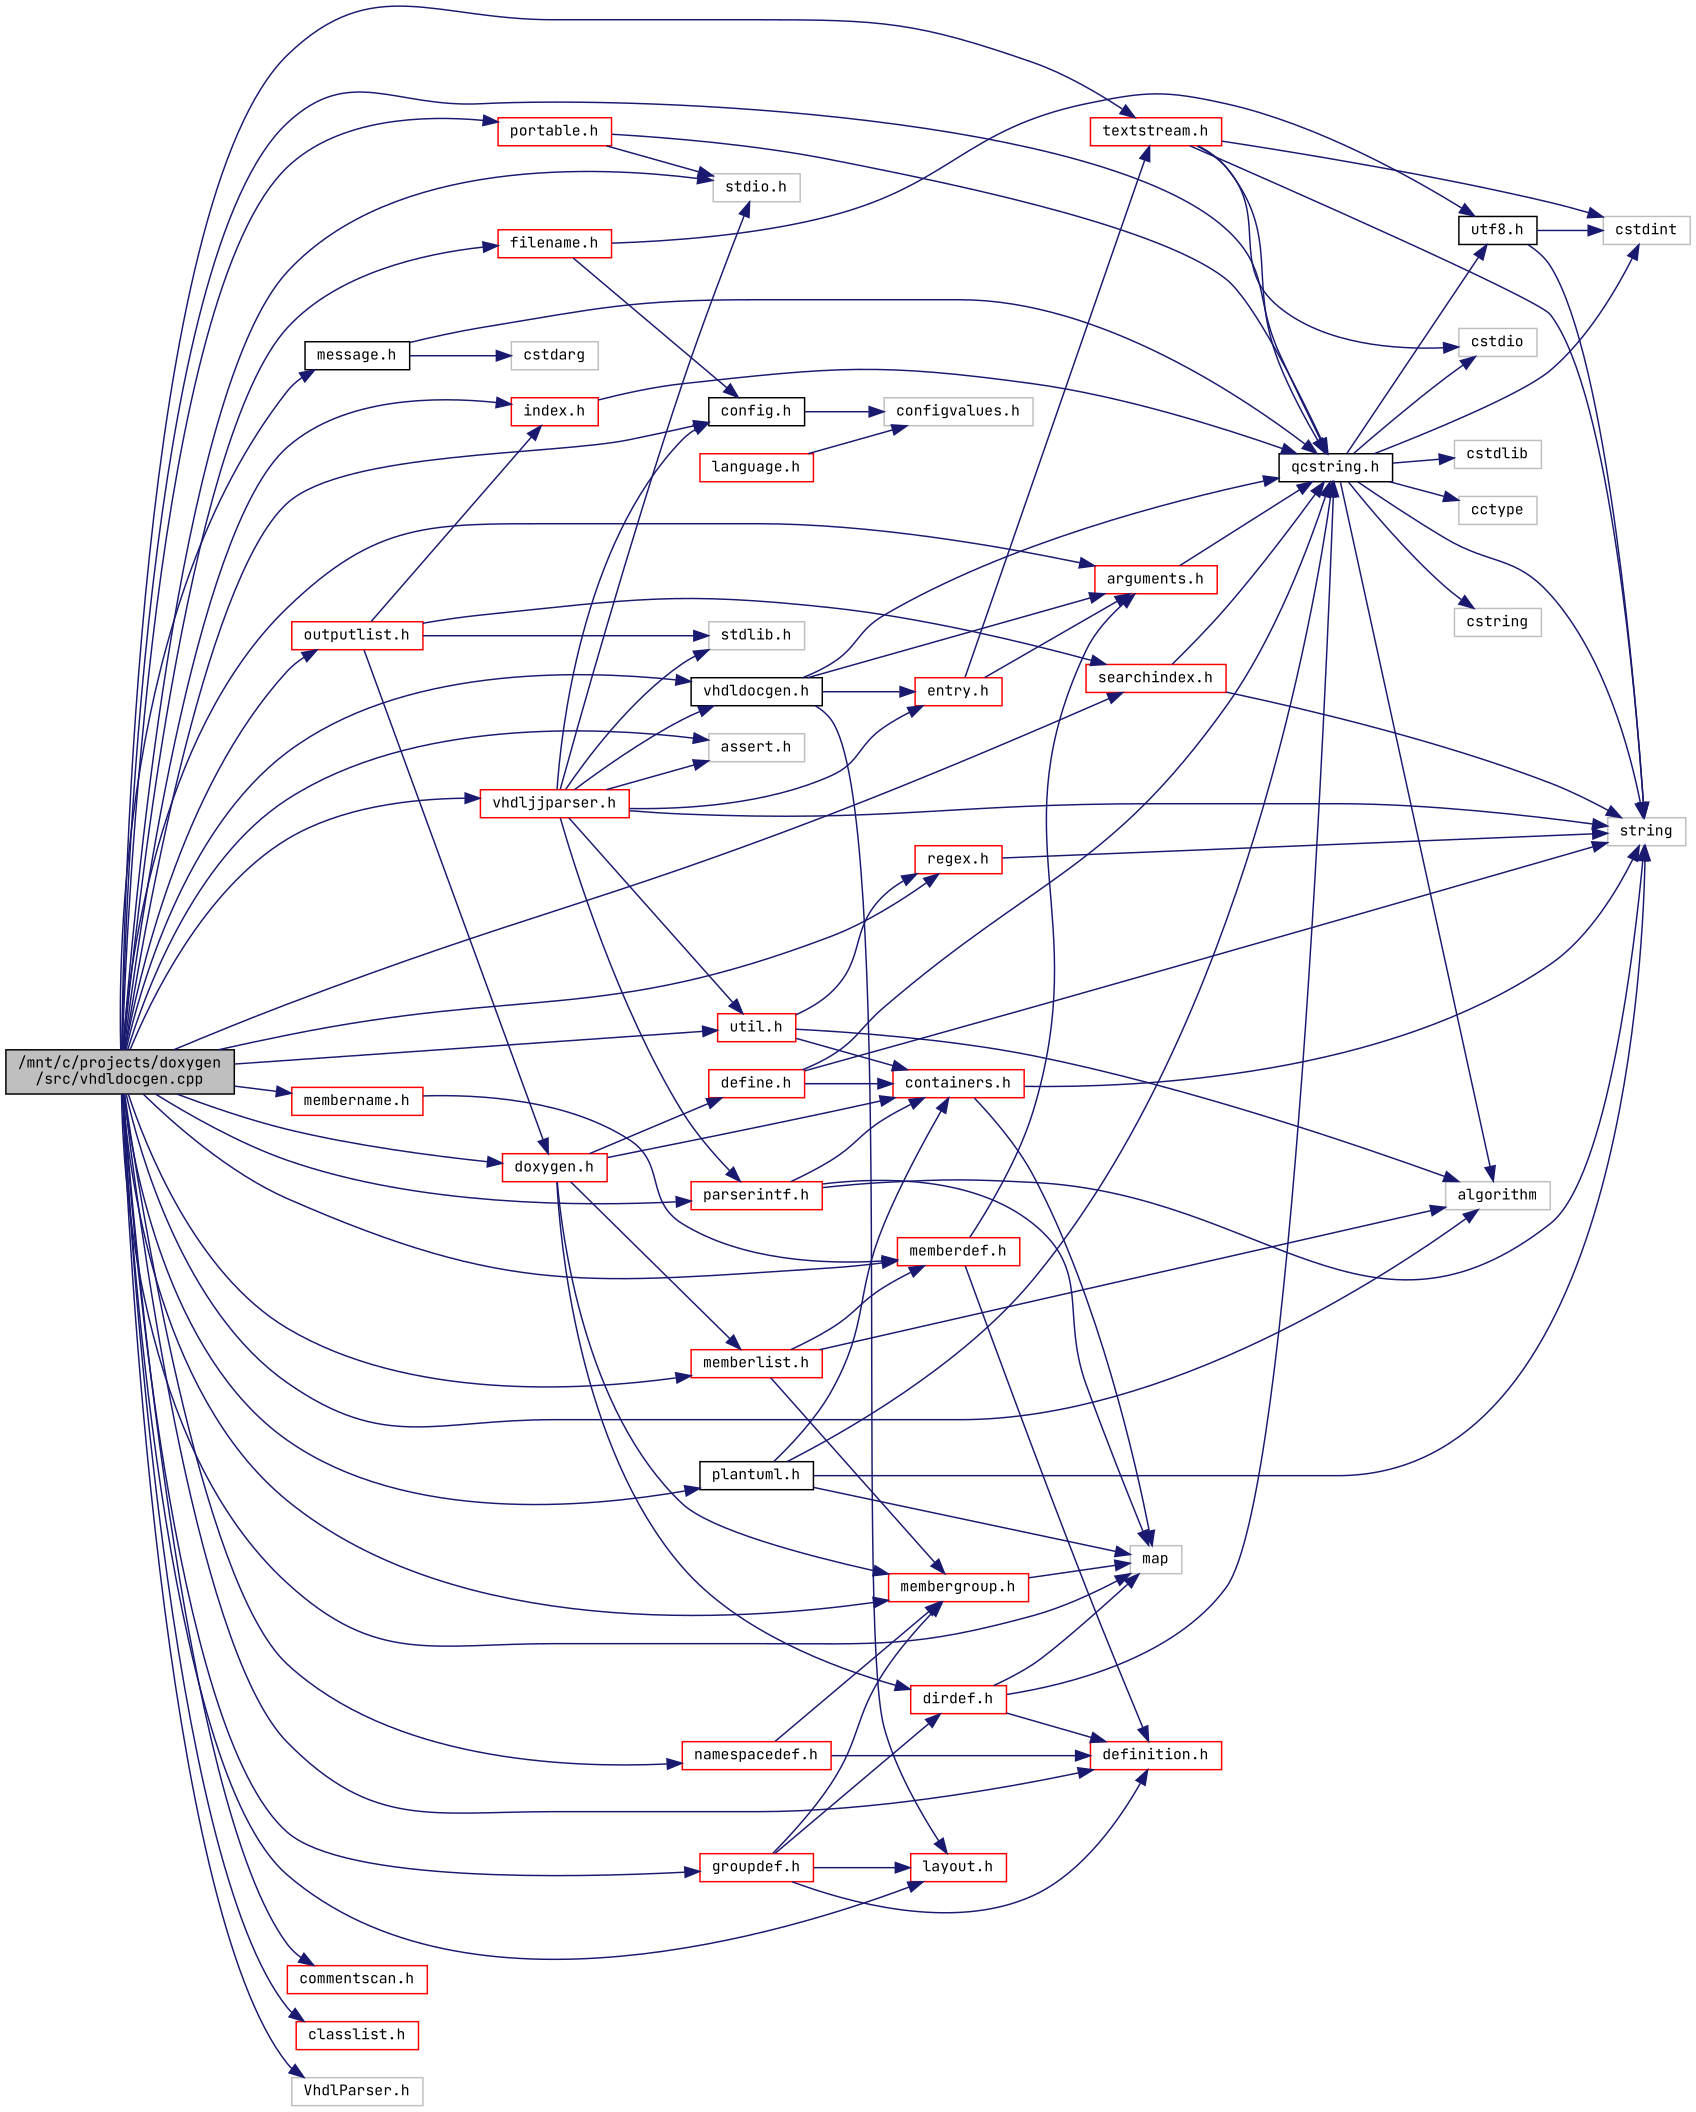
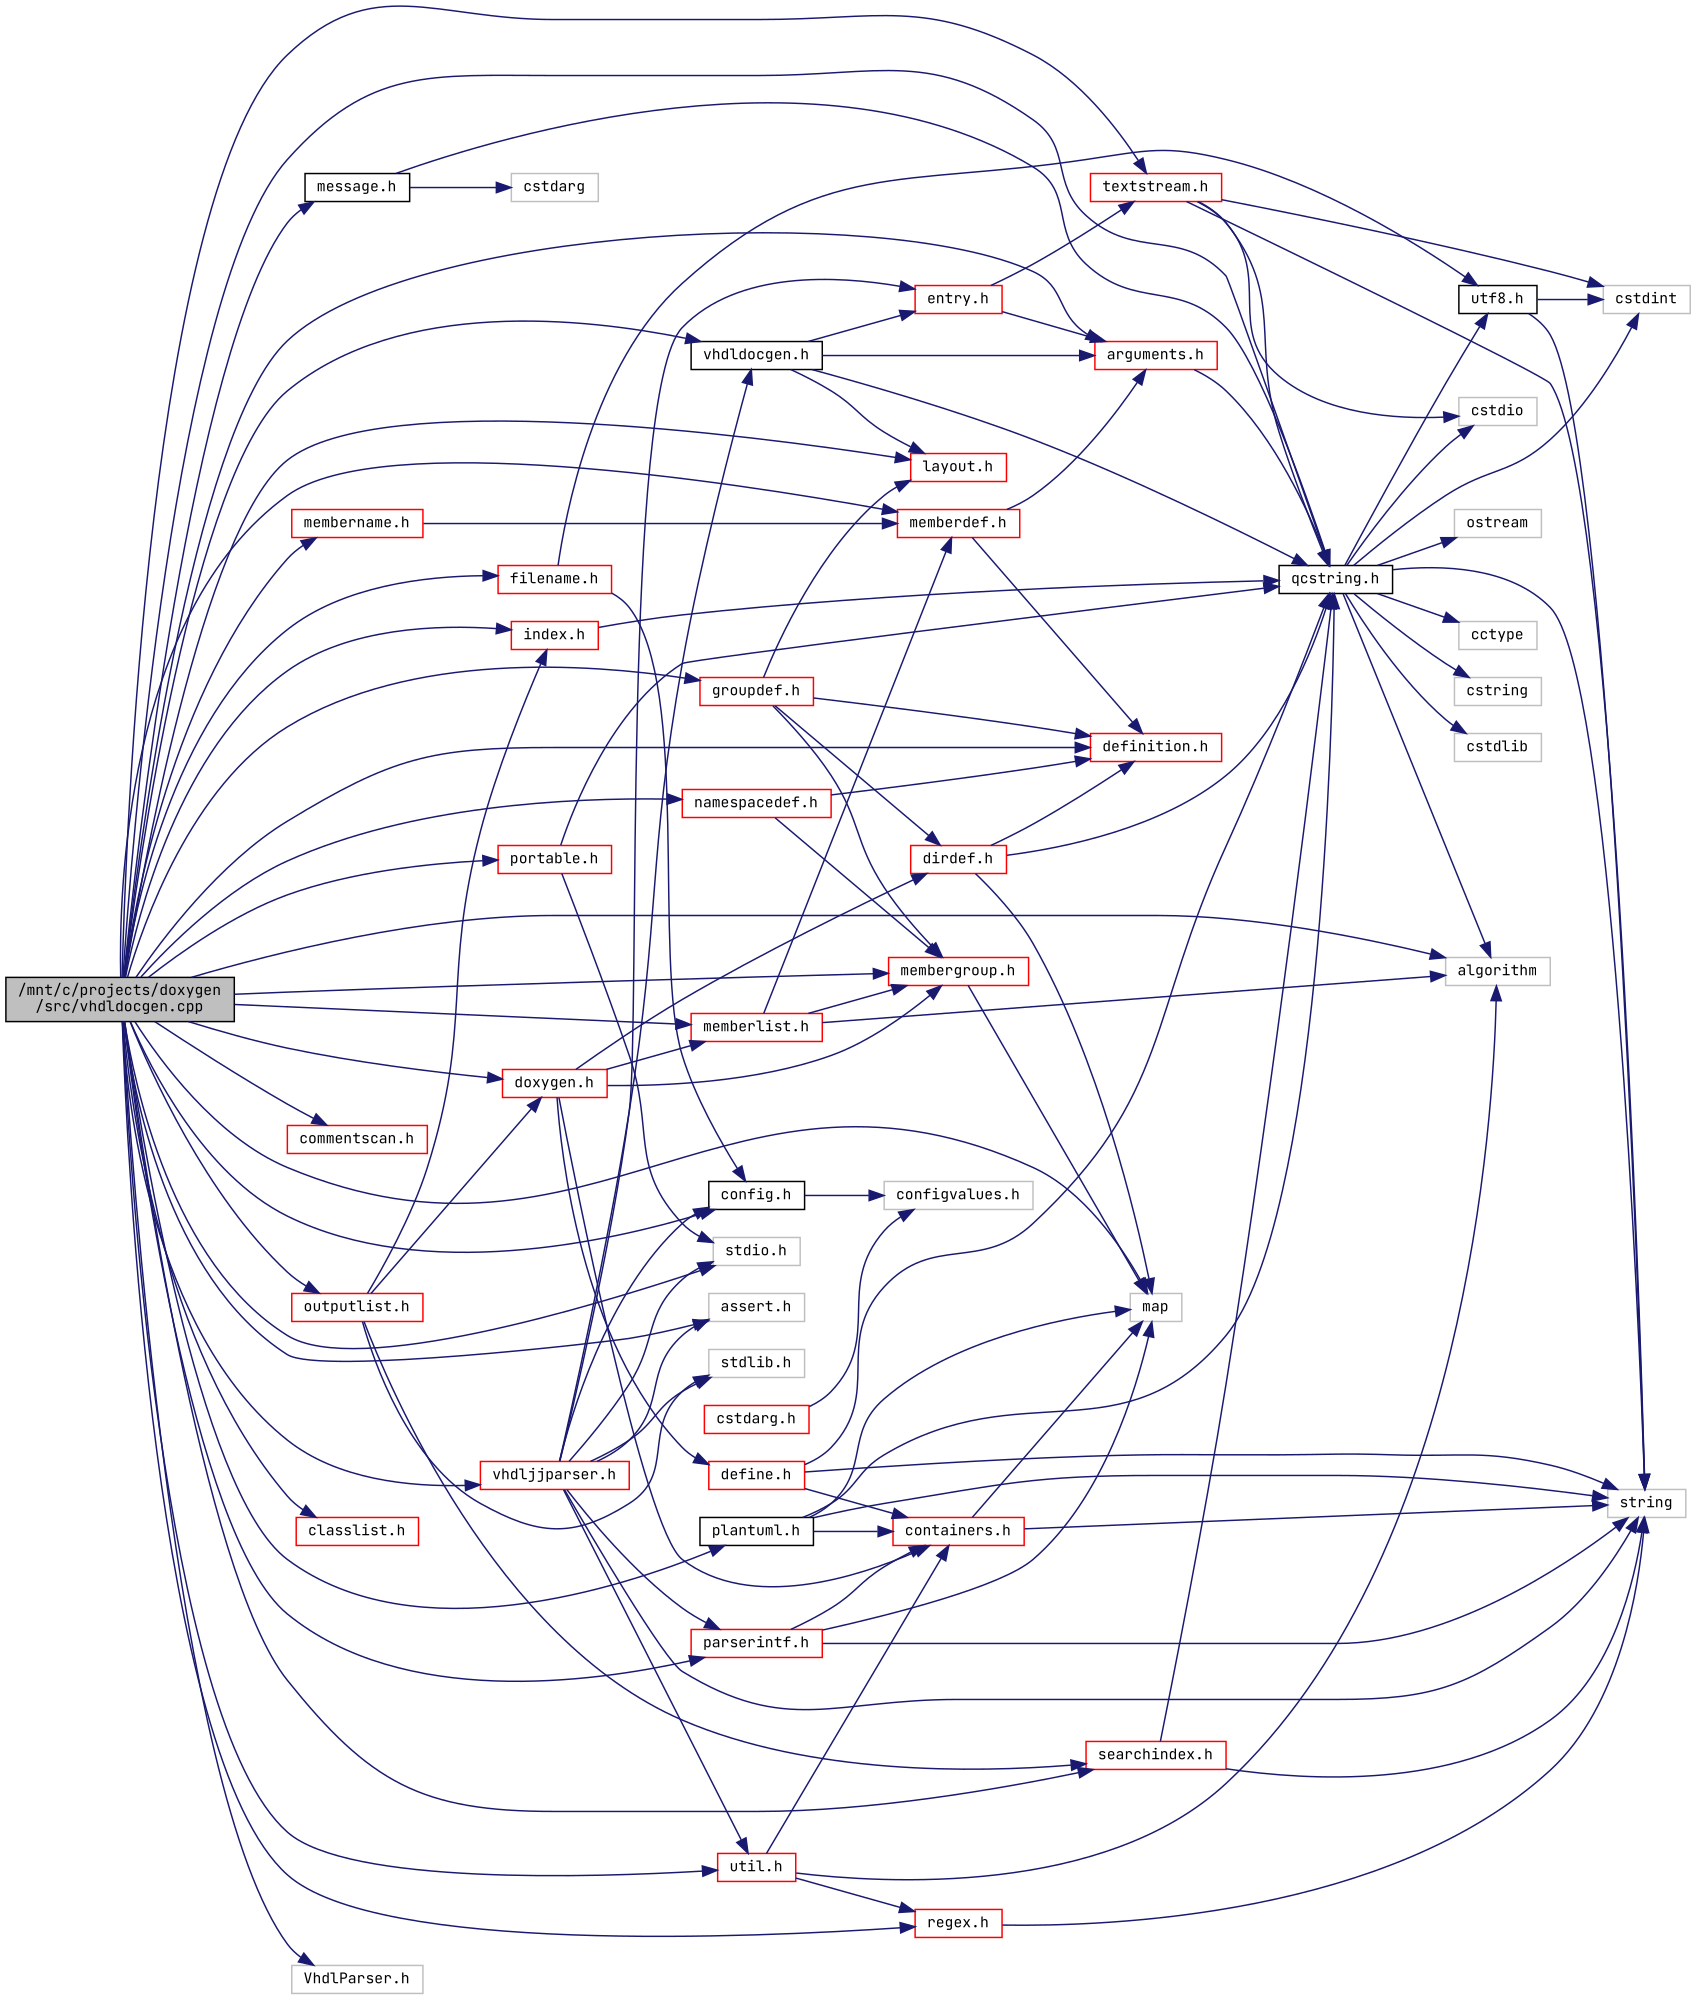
(757, 468) -> (757, 1420)
none -> (1498, 524)
